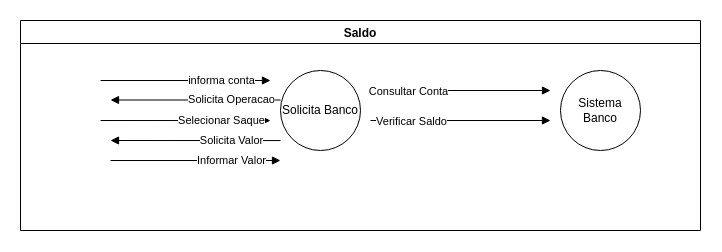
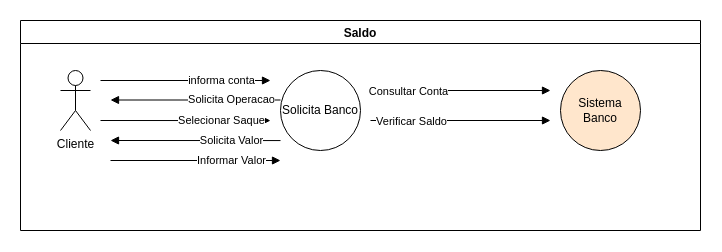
none -> (76, 101)
(601, 111) -> (601, 111)
